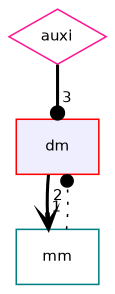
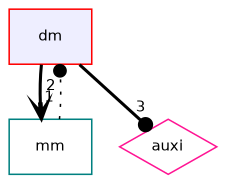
(58, 86) -> (110, 92)
